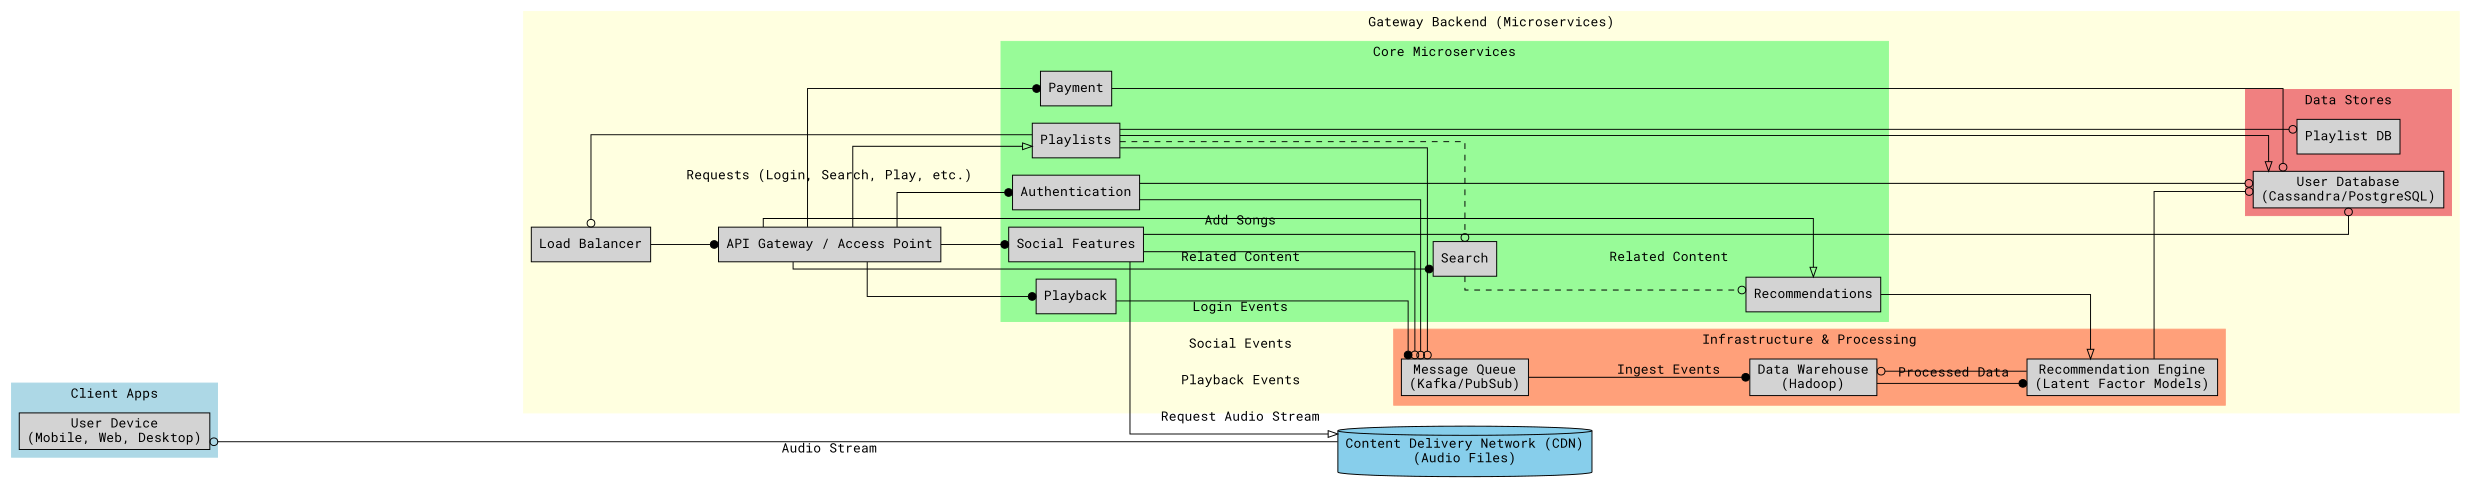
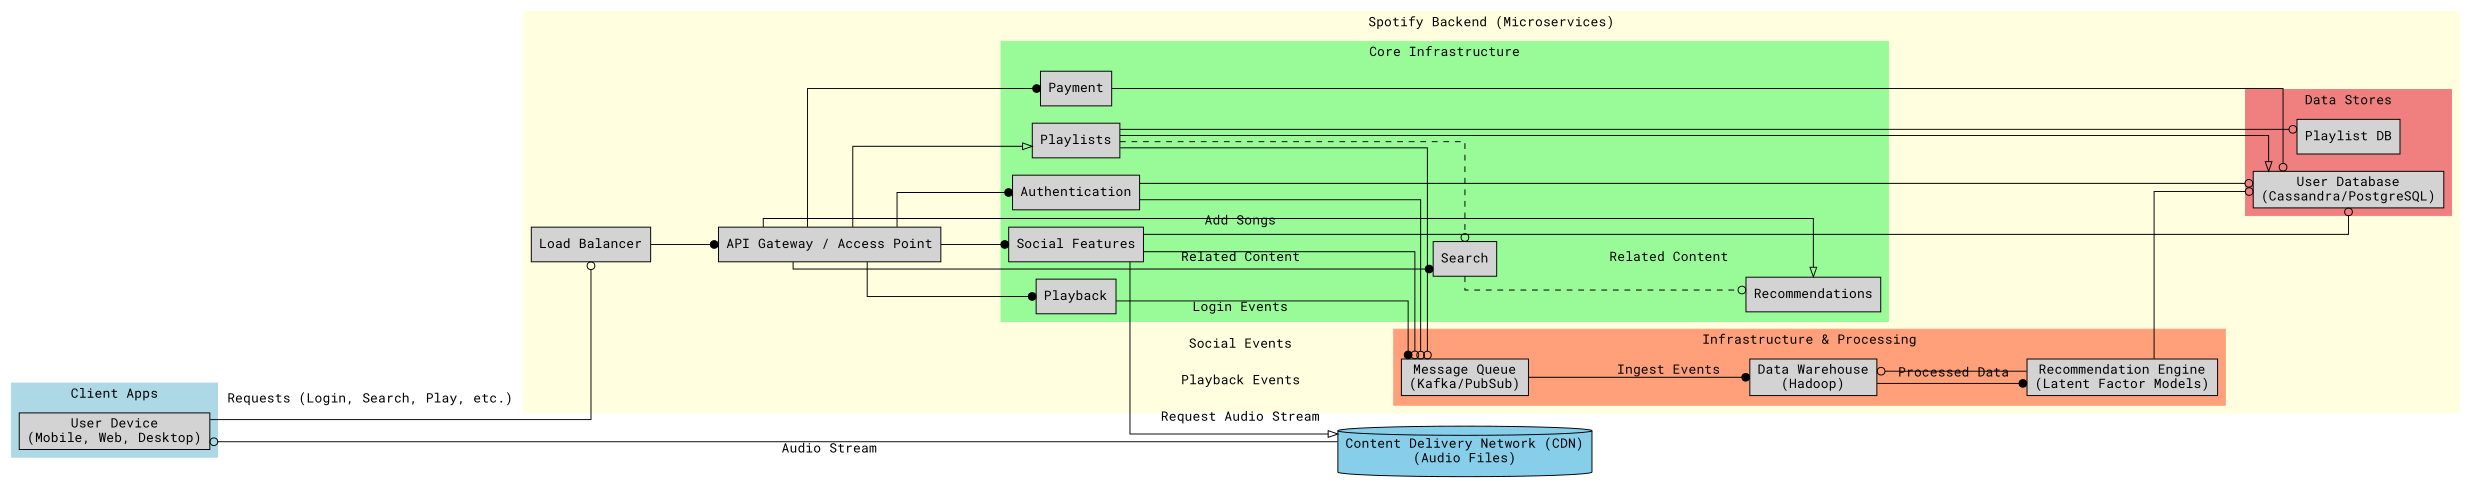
(1491, 23) -> (1491, 23)
(1445, 52) -> (1445, 52)
(769, 135) -> (476, 420)
(2013, 295) -> none
